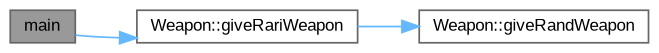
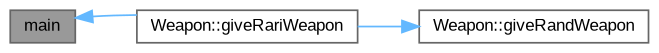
(97, 37) -> (115, 15)
